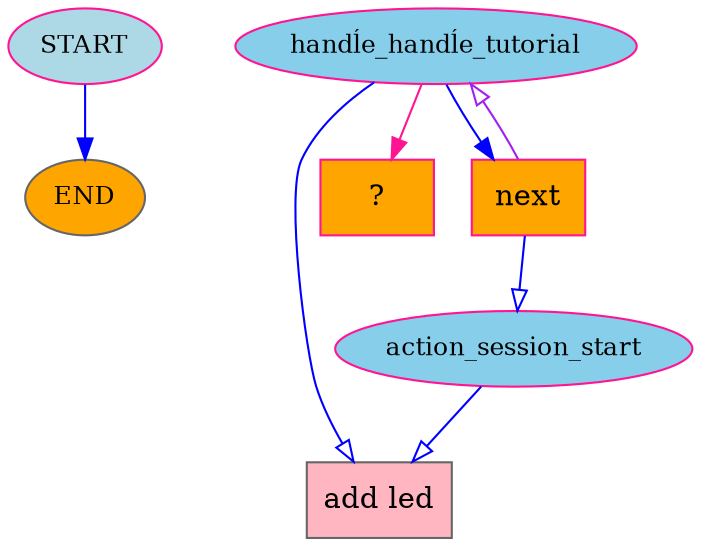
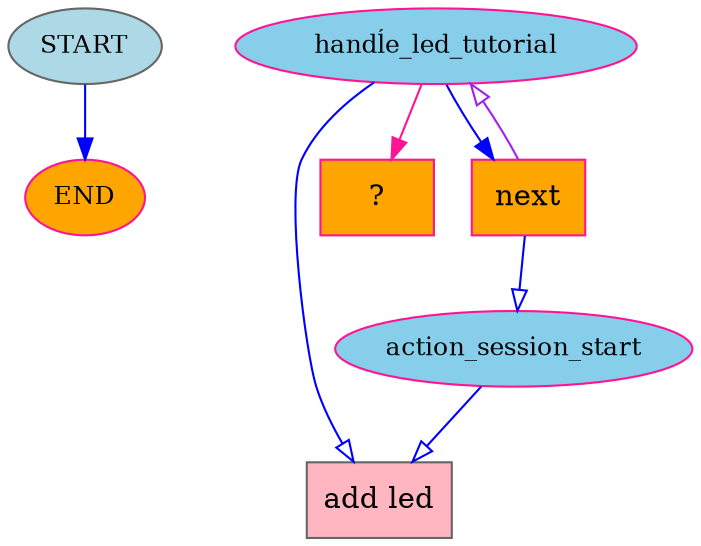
(85, 46) -> (85, 46)
(436, 46) -> (436, 46)
(85, 198) -> (85, 198)
